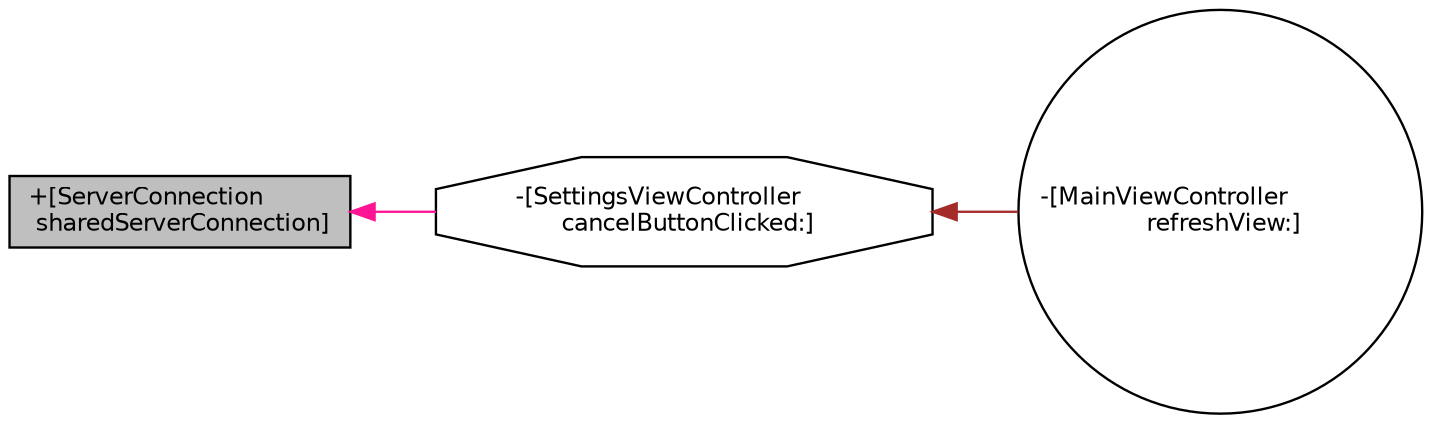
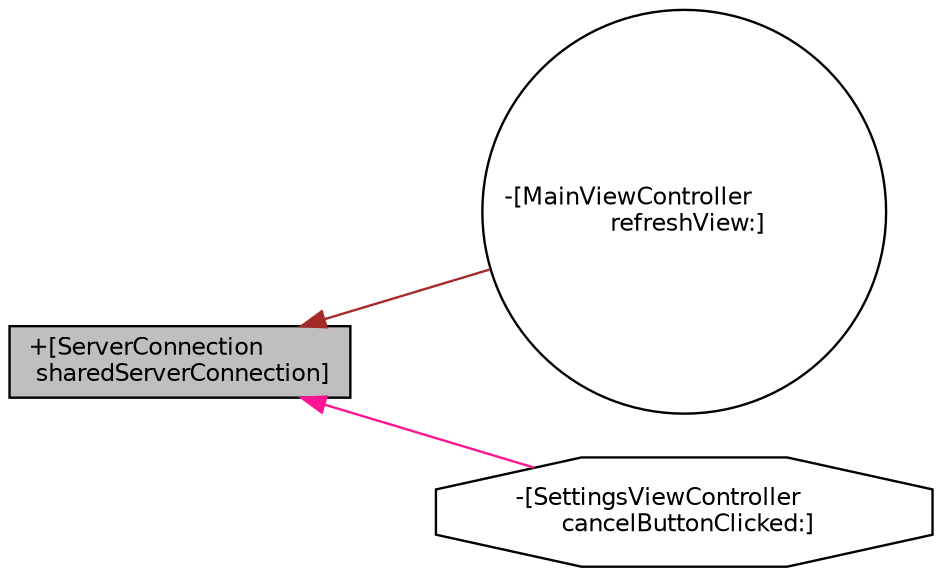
(987, 212) -> (407, 294)
